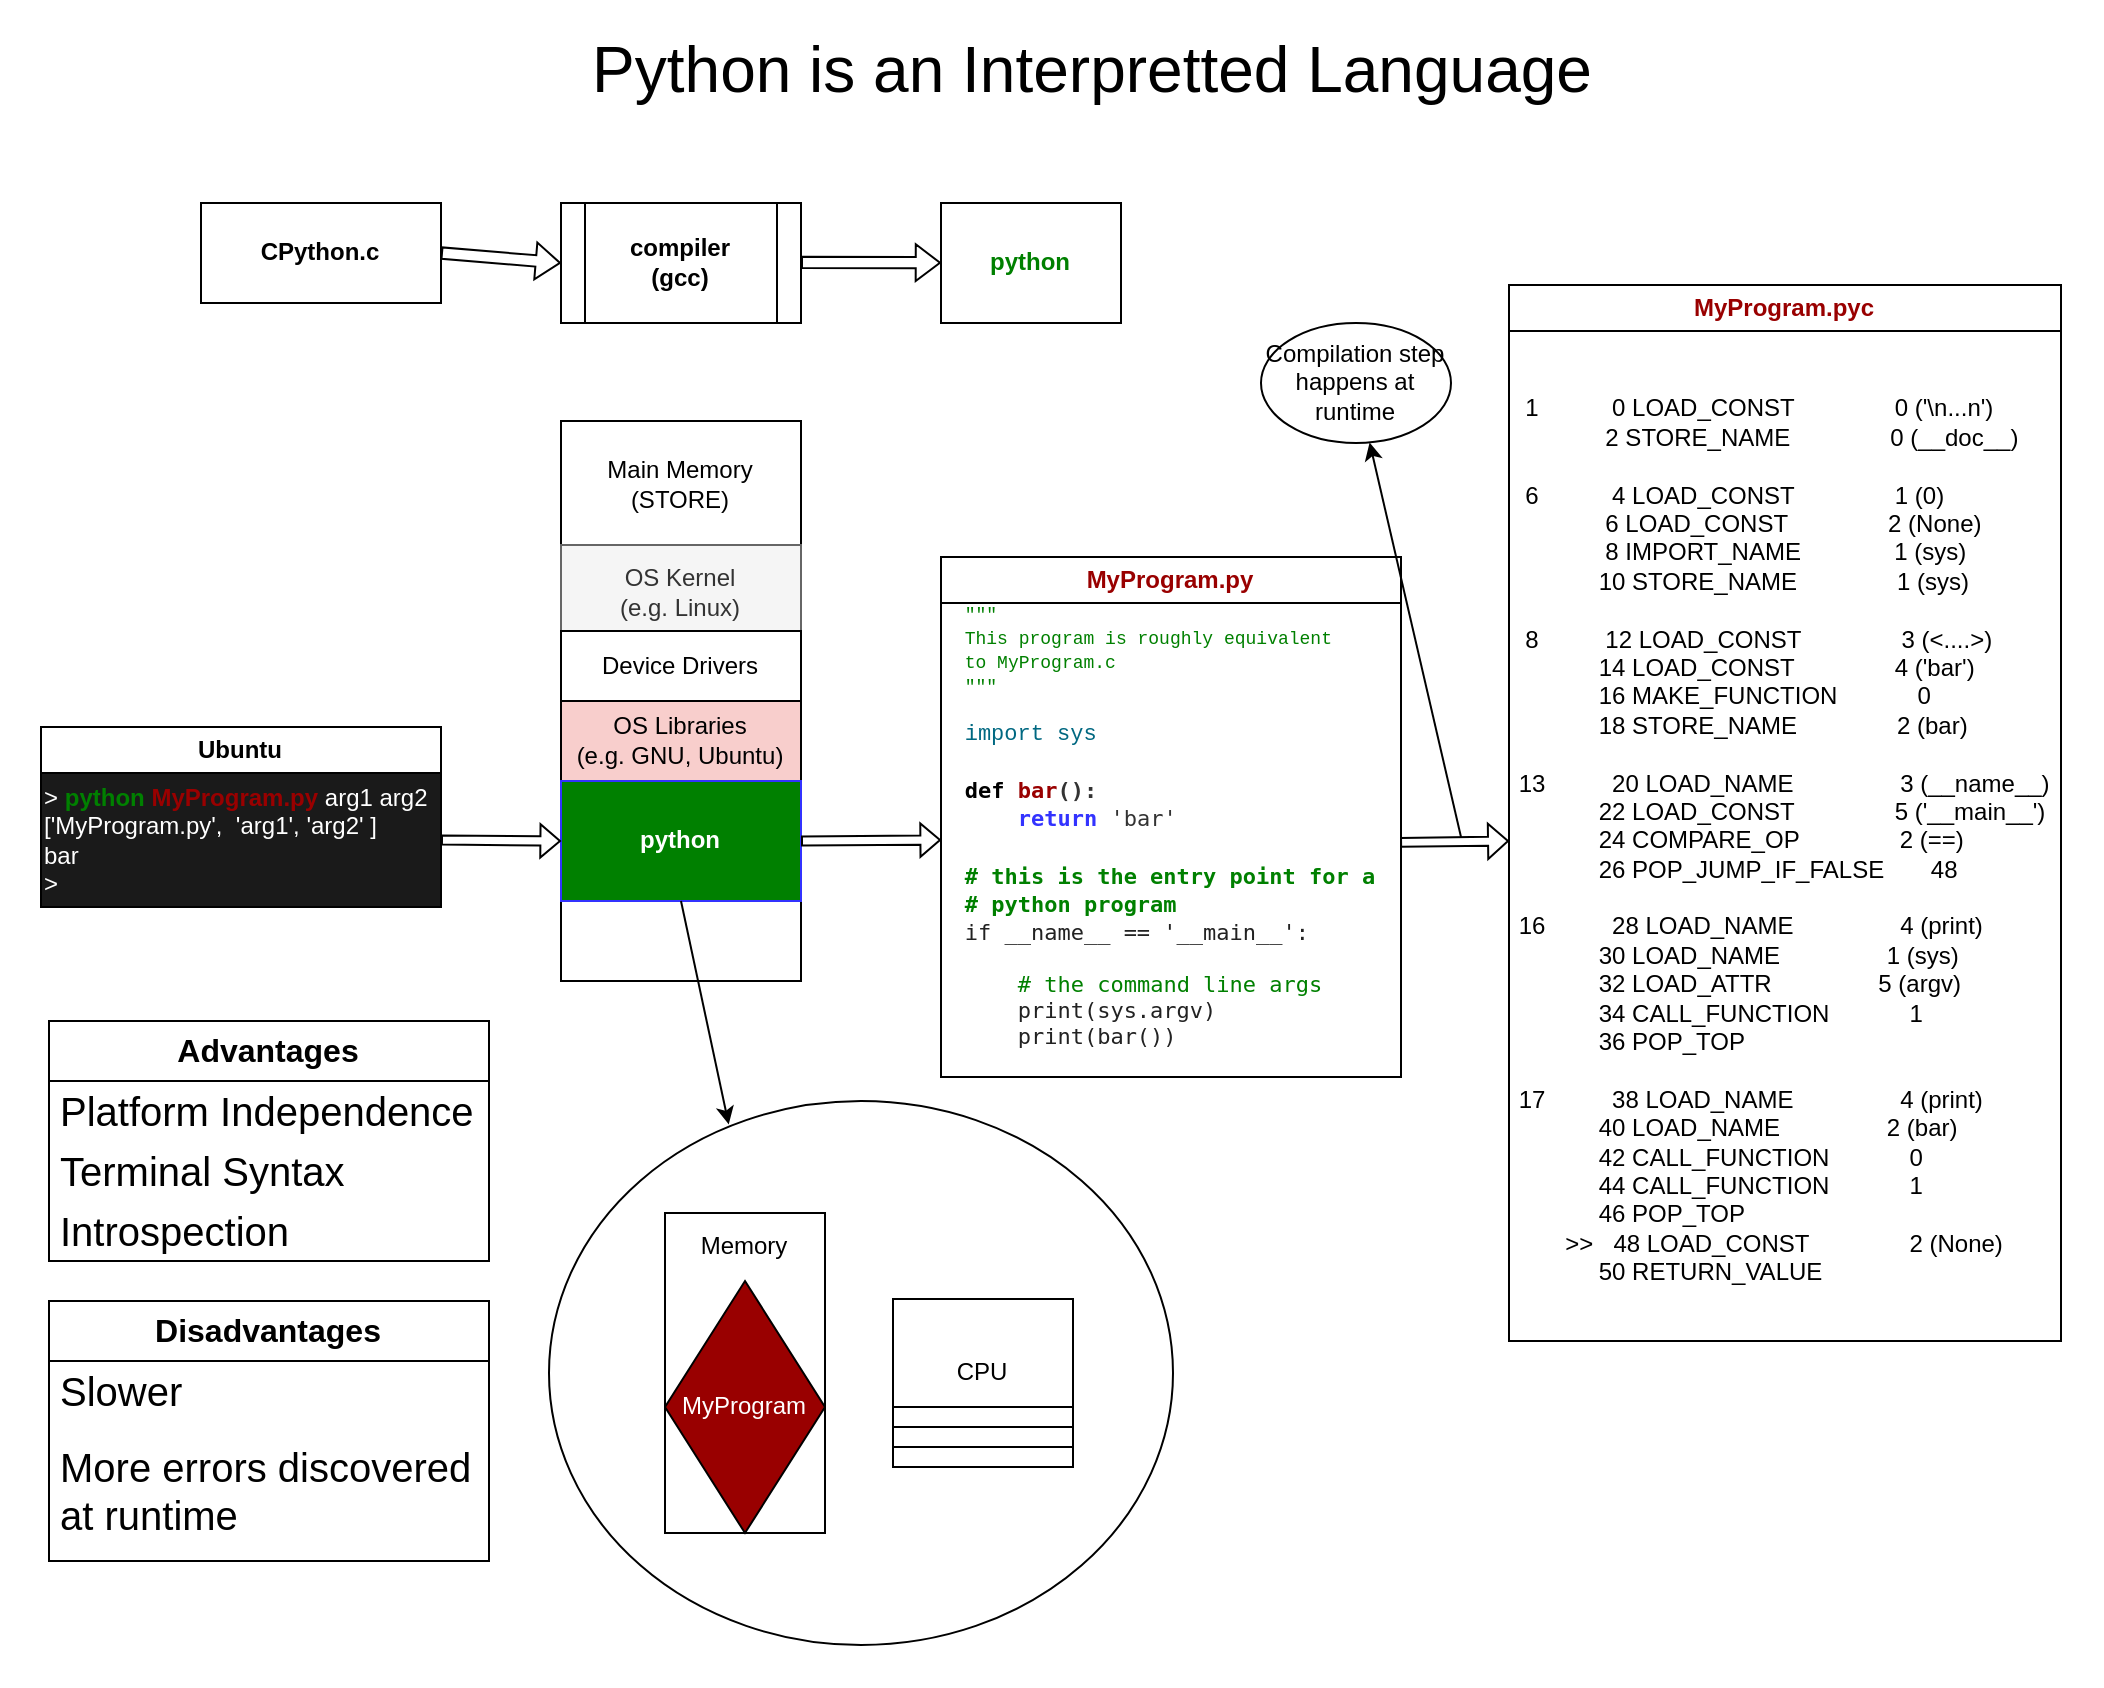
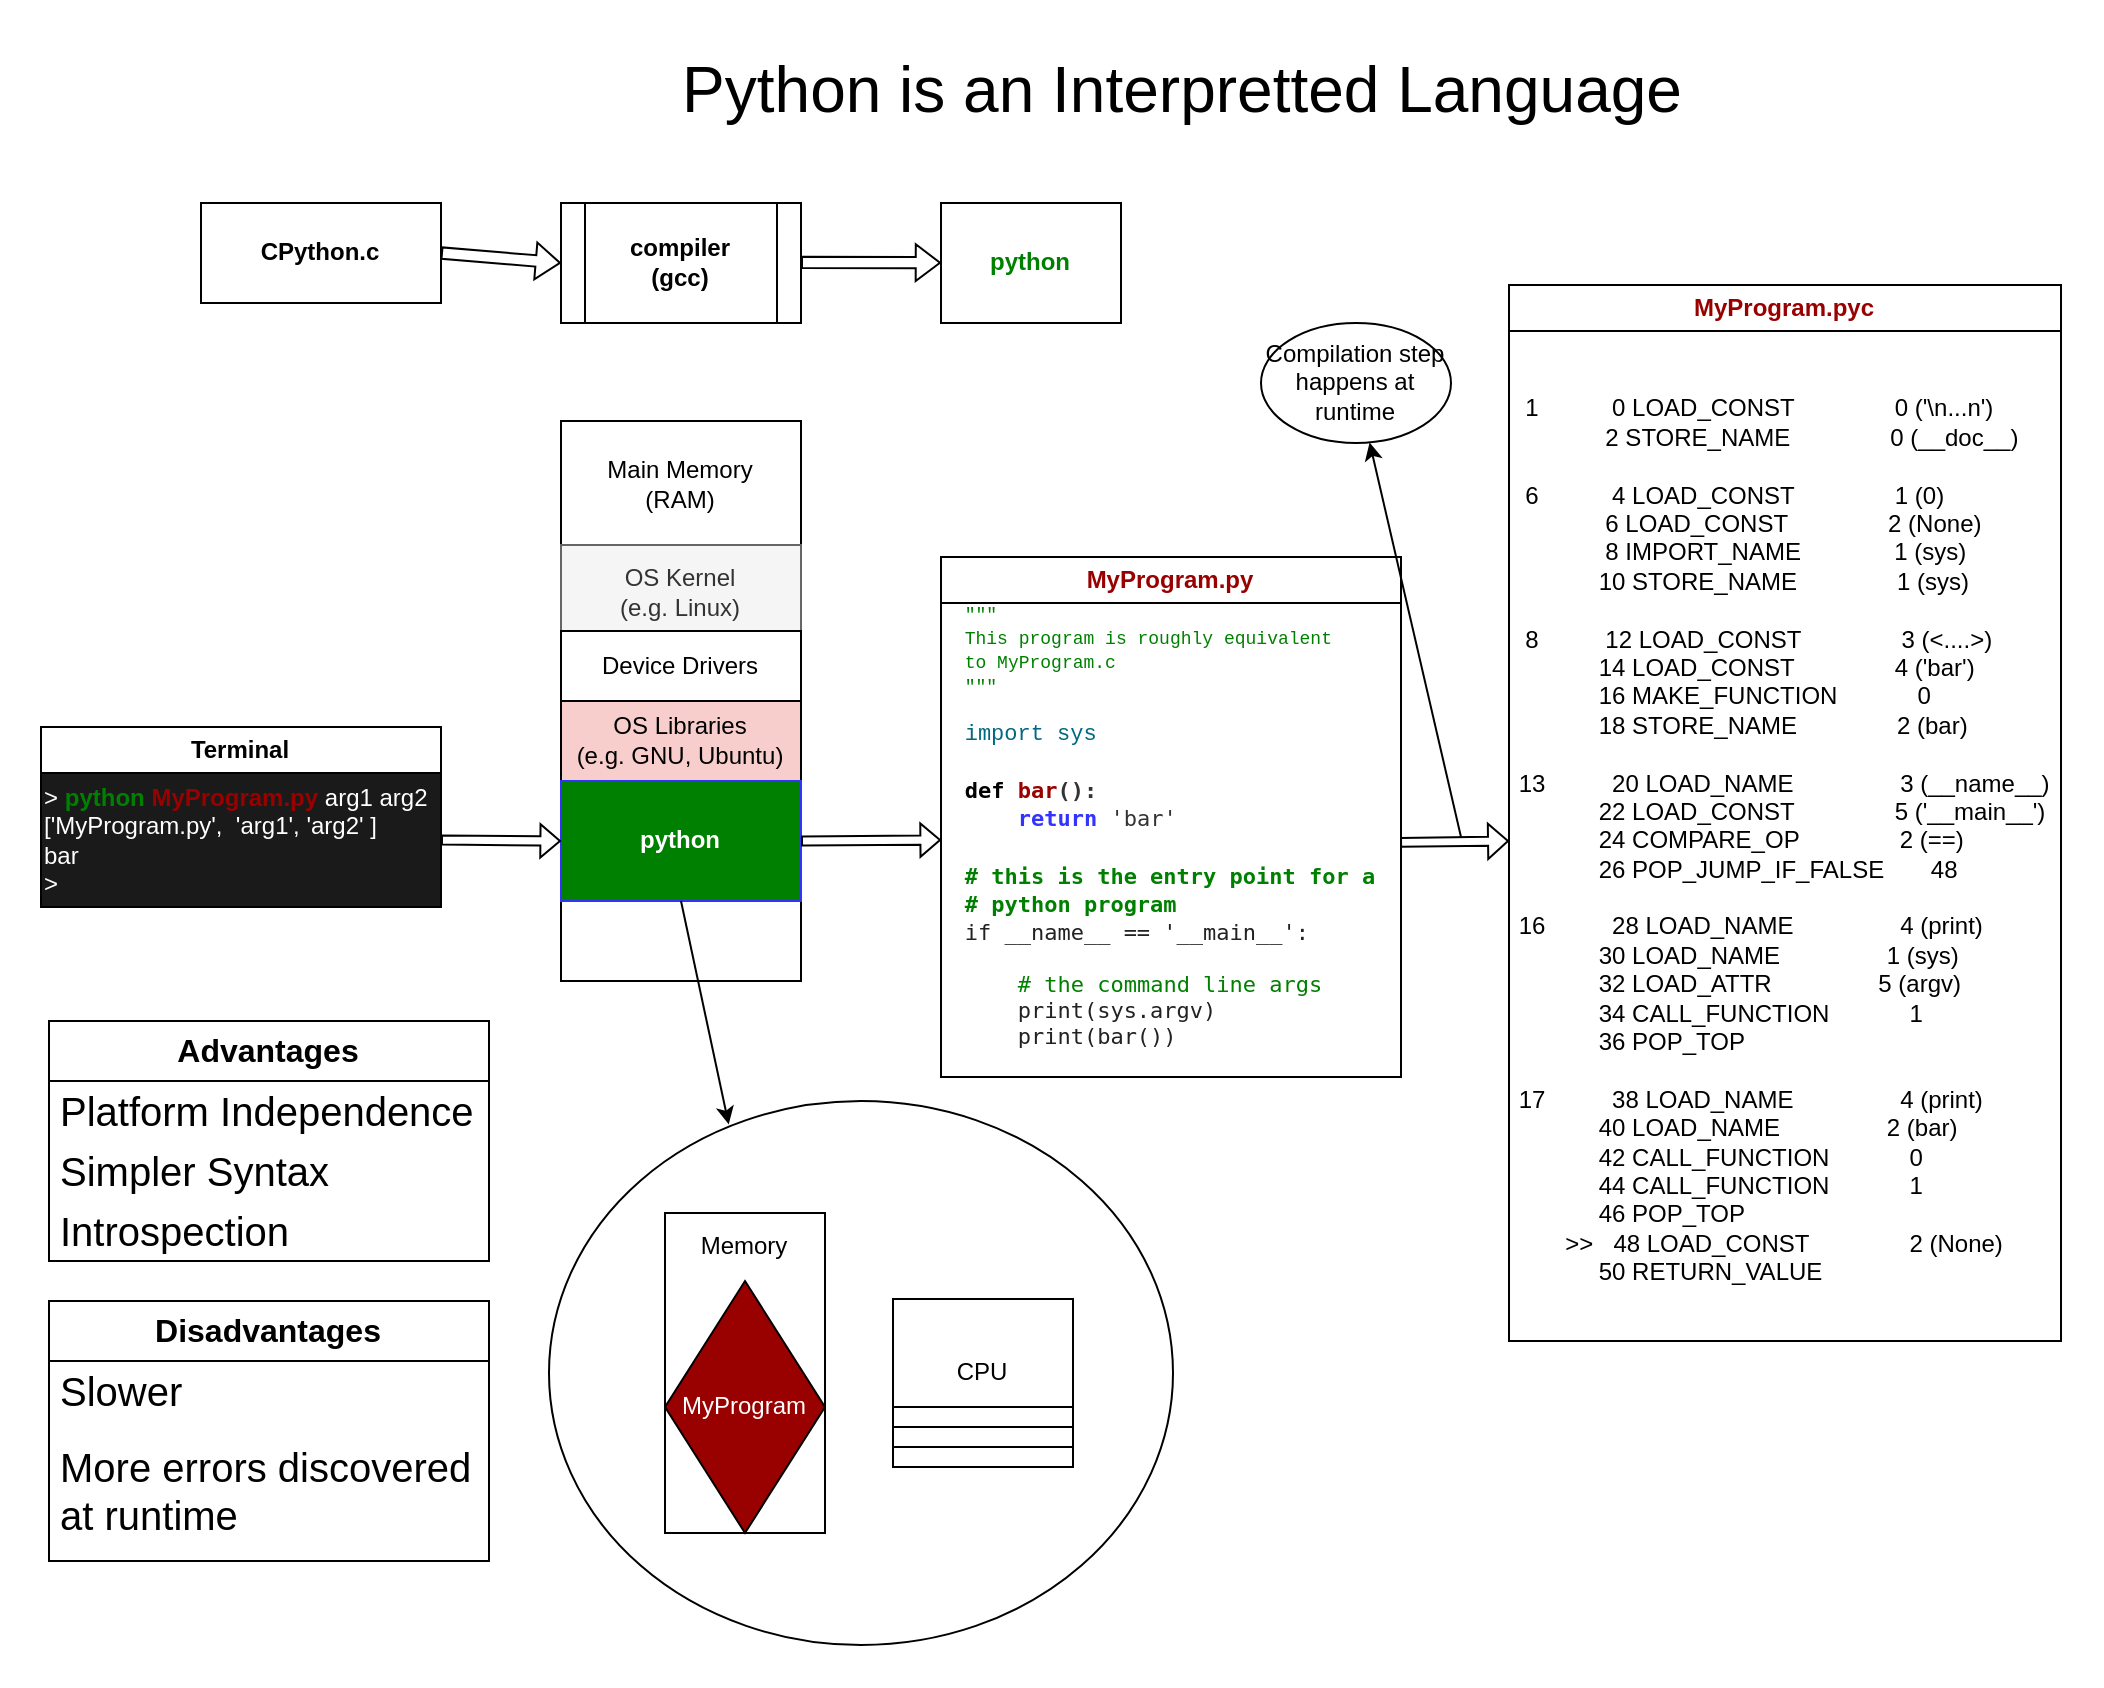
(1093, 71) -> (1183, 91)
(681, 485) -> (681, 485)
(241, 751) -> (241, 751)
(152, 1171) -> (146, 1171)
